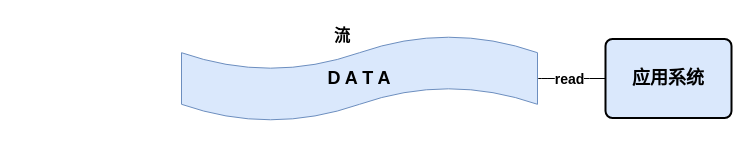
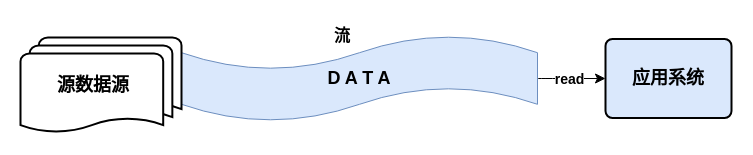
(599, 79) -> (596, 79)
none -> (101, 86)
